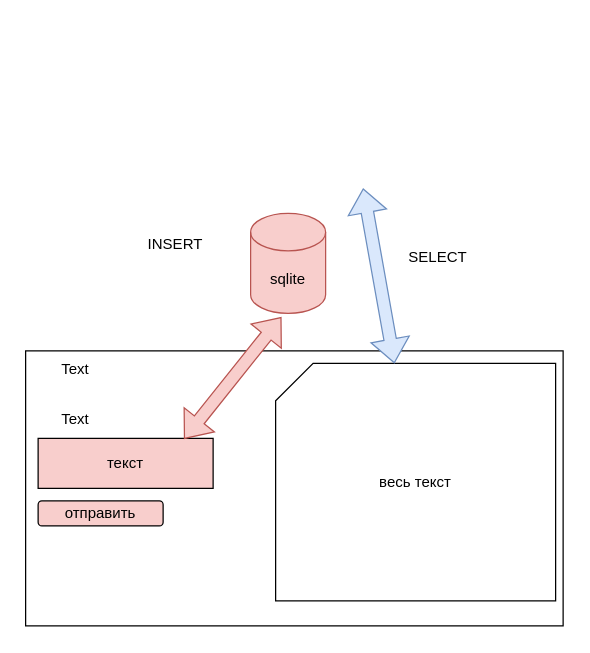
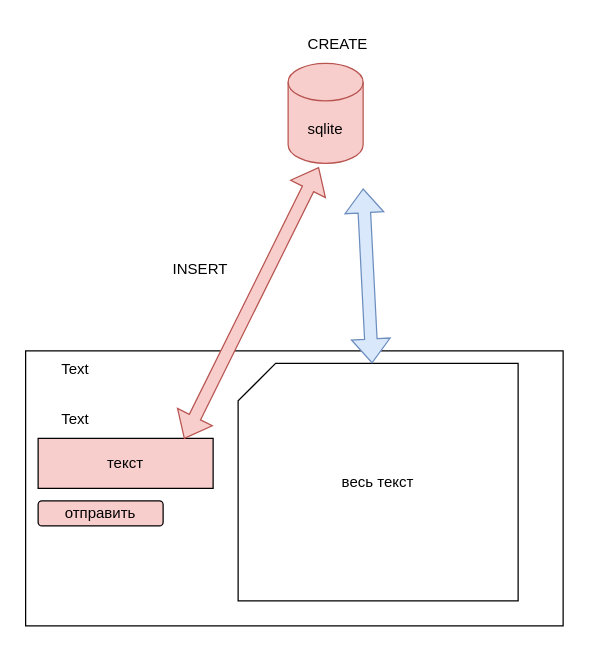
none -> (338, 44)
(176, 244) -> (201, 269)
(438, 257) -> none
(288, 263) -> (326, 113)
(416, 482) -> (378, 482)
